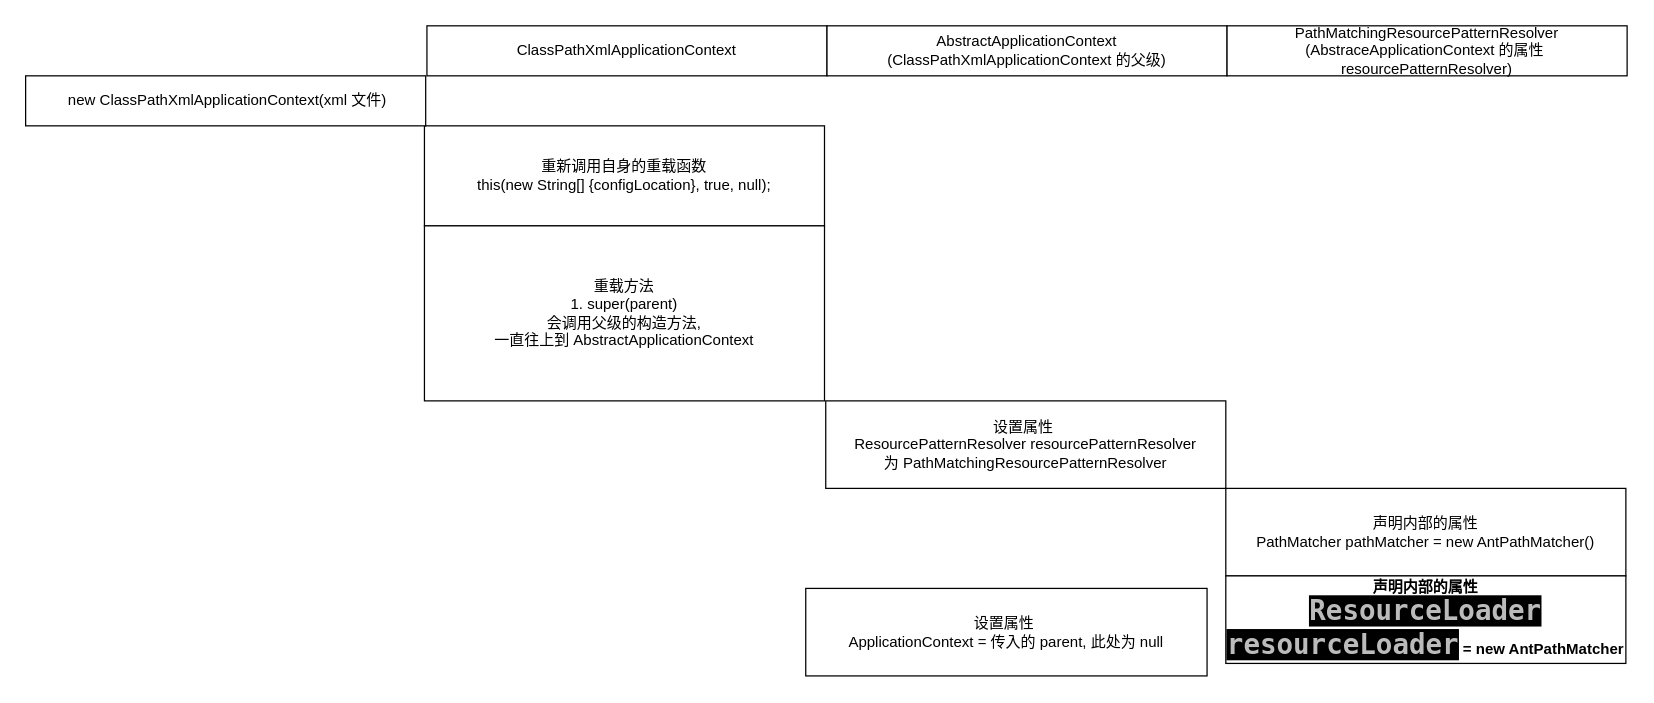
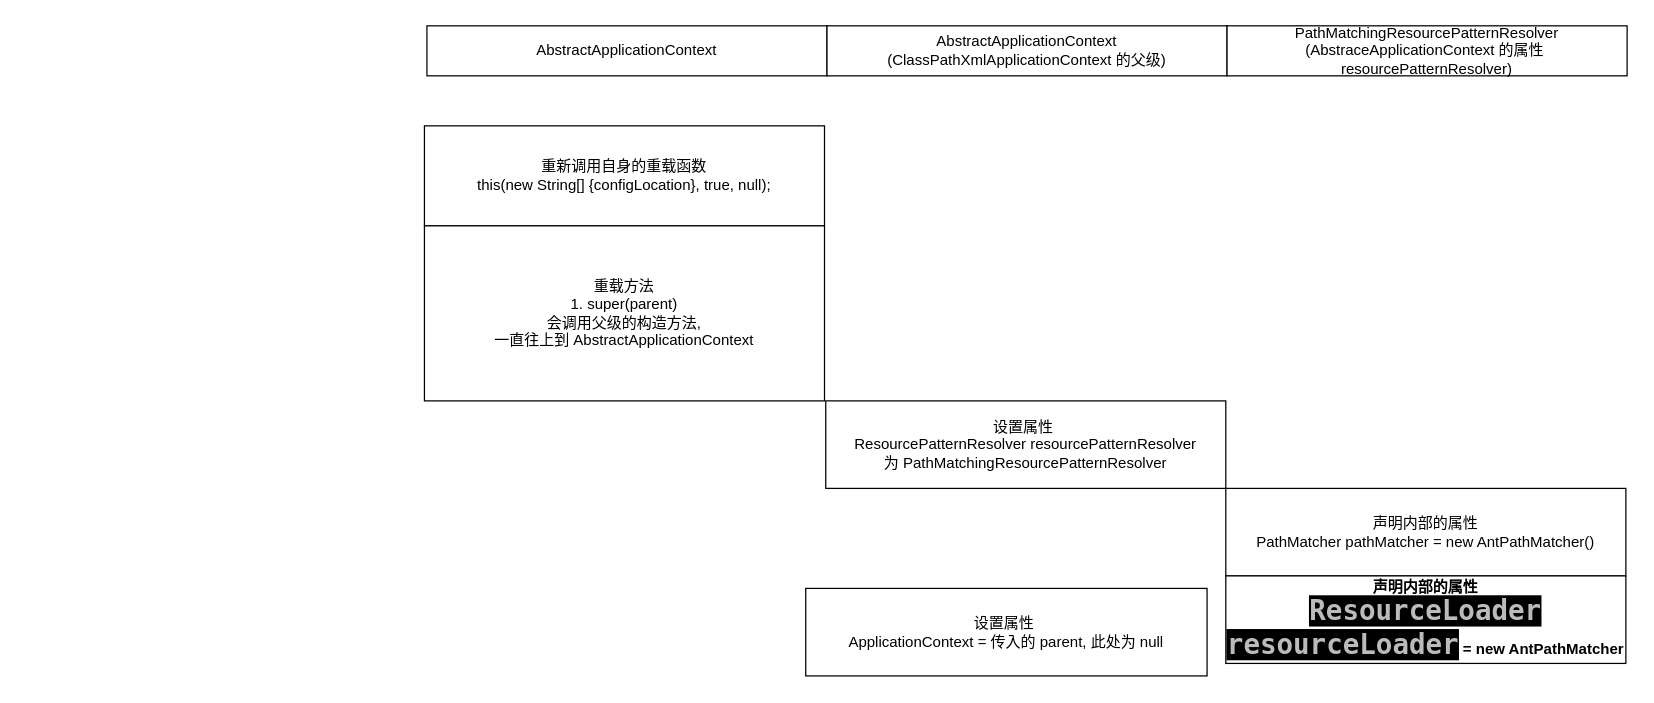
(627, 51) -> (627, 51)
(226, 101) -> none
